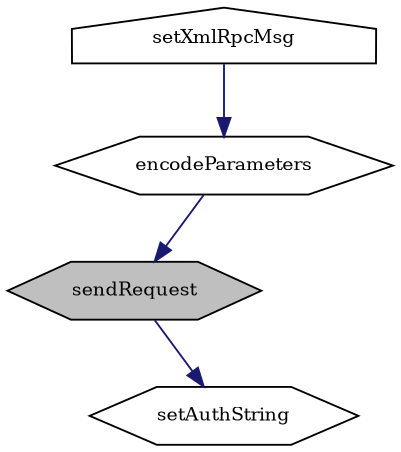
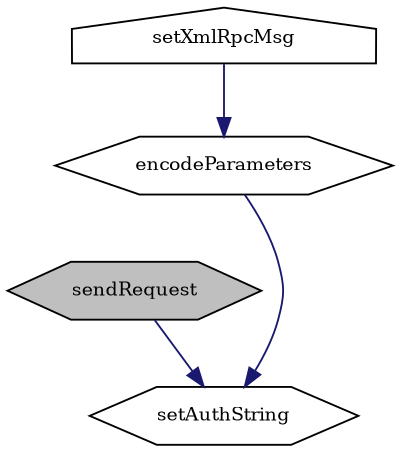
(185, 221) -> (282, 281)
